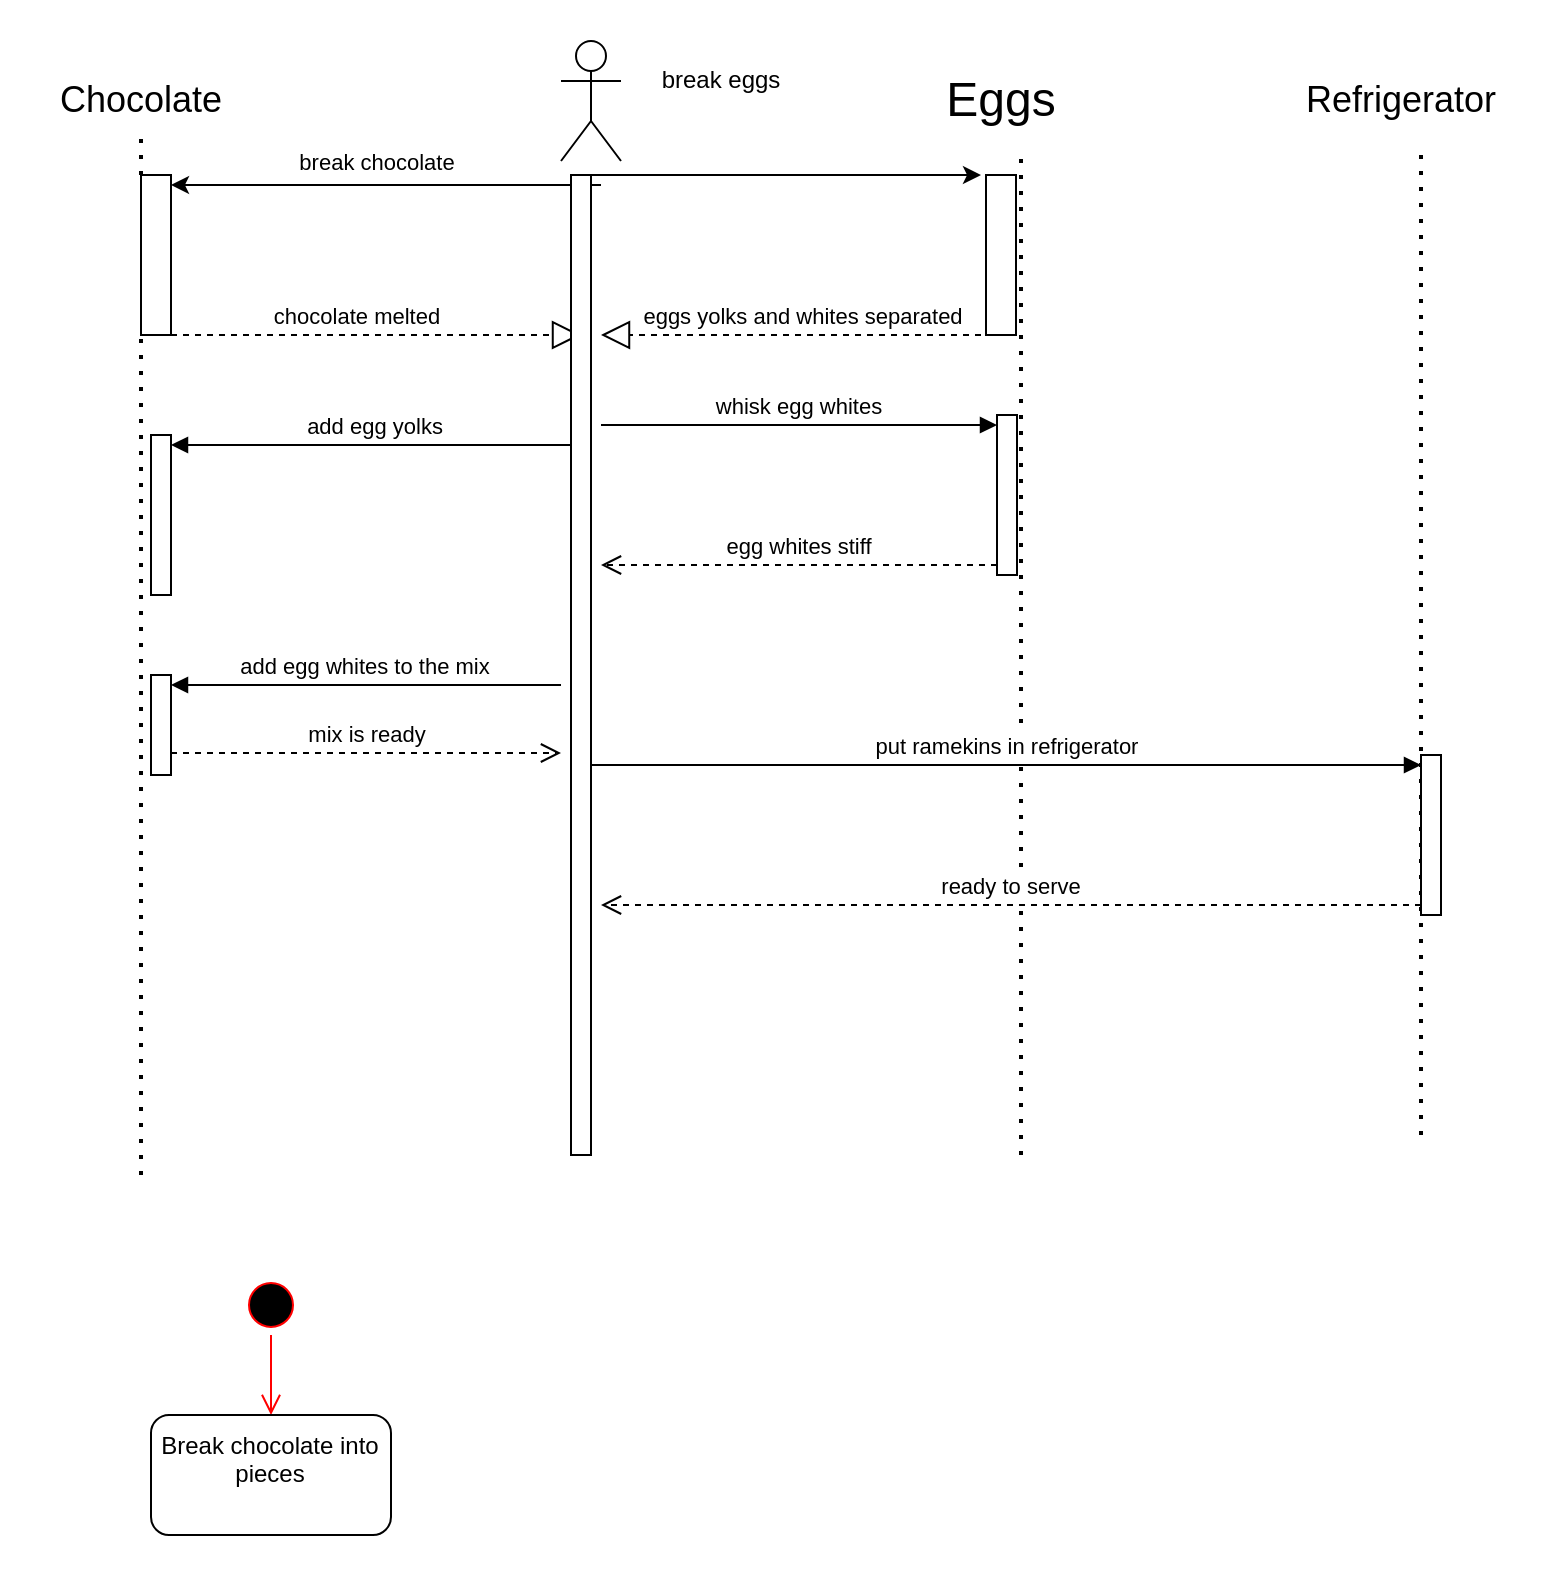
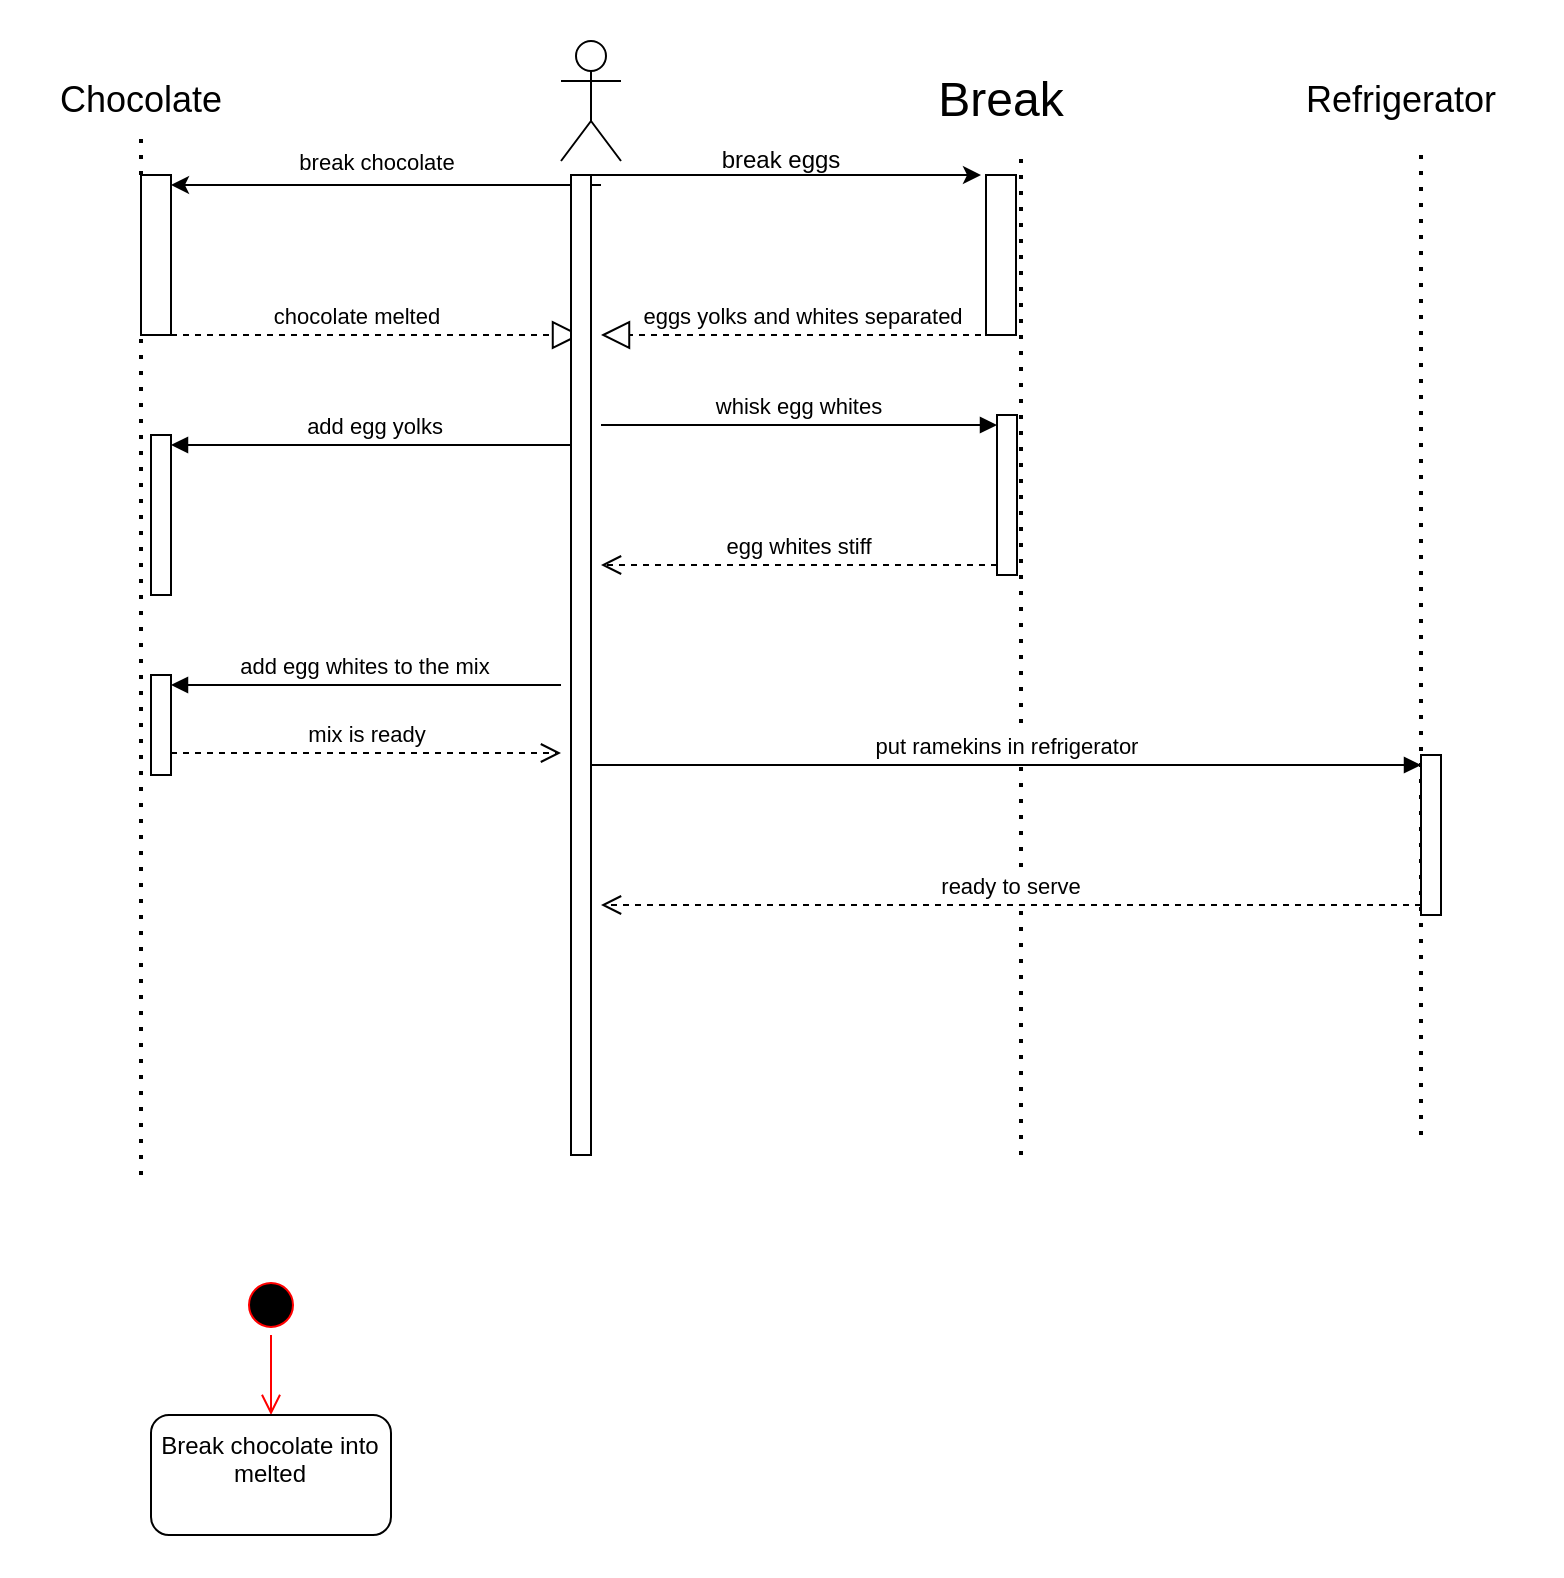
(721, 81) -> (781, 161)
(1002, 101) -> (1002, 101)
(271, 1475) -> (271, 1475)
